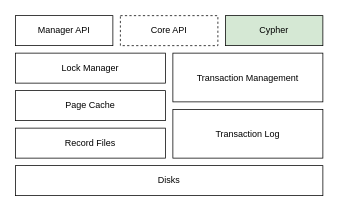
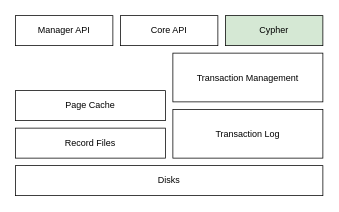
(169, 30) -> (169, 30)
(90, 68) -> none
